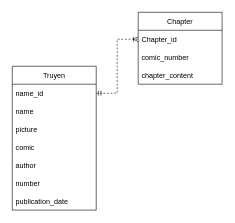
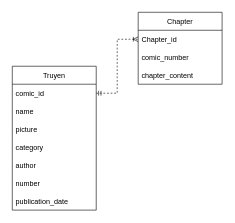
(29, 94) -> (30, 94)
(25, 148) -> (32, 148)
